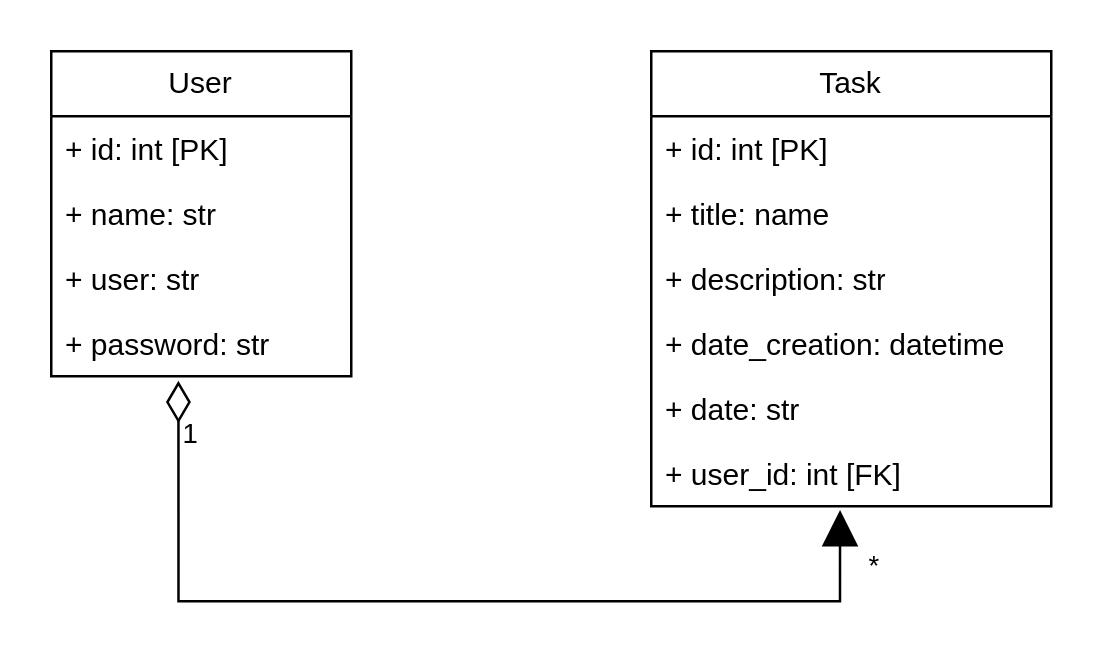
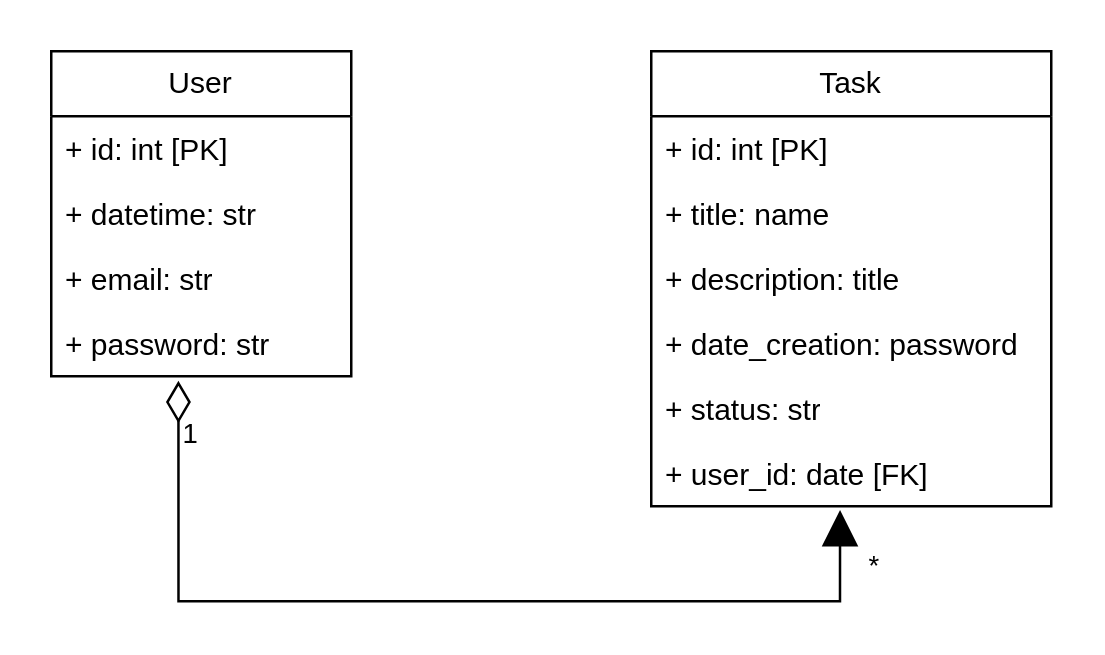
(147, 217) -> (177, 217)
(147, 282) -> (148, 282)
(798, 282) -> (807, 282)
(854, 365) -> (854, 365)
(747, 412) -> (764, 412)
(802, 477) -> (815, 477)
